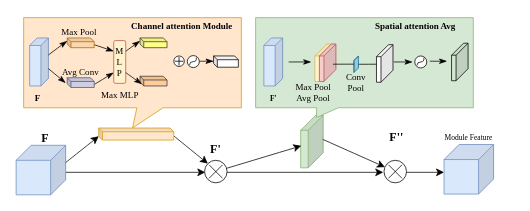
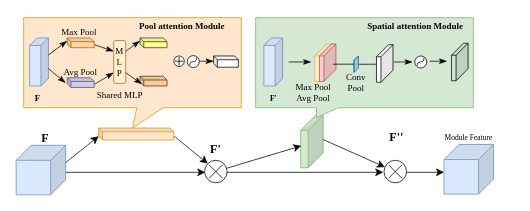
(182, 27) -> (182, 27)
(415, 27) -> (415, 27)
(81, 72) -> (81, 72)
(120, 96) -> (120, 96)
